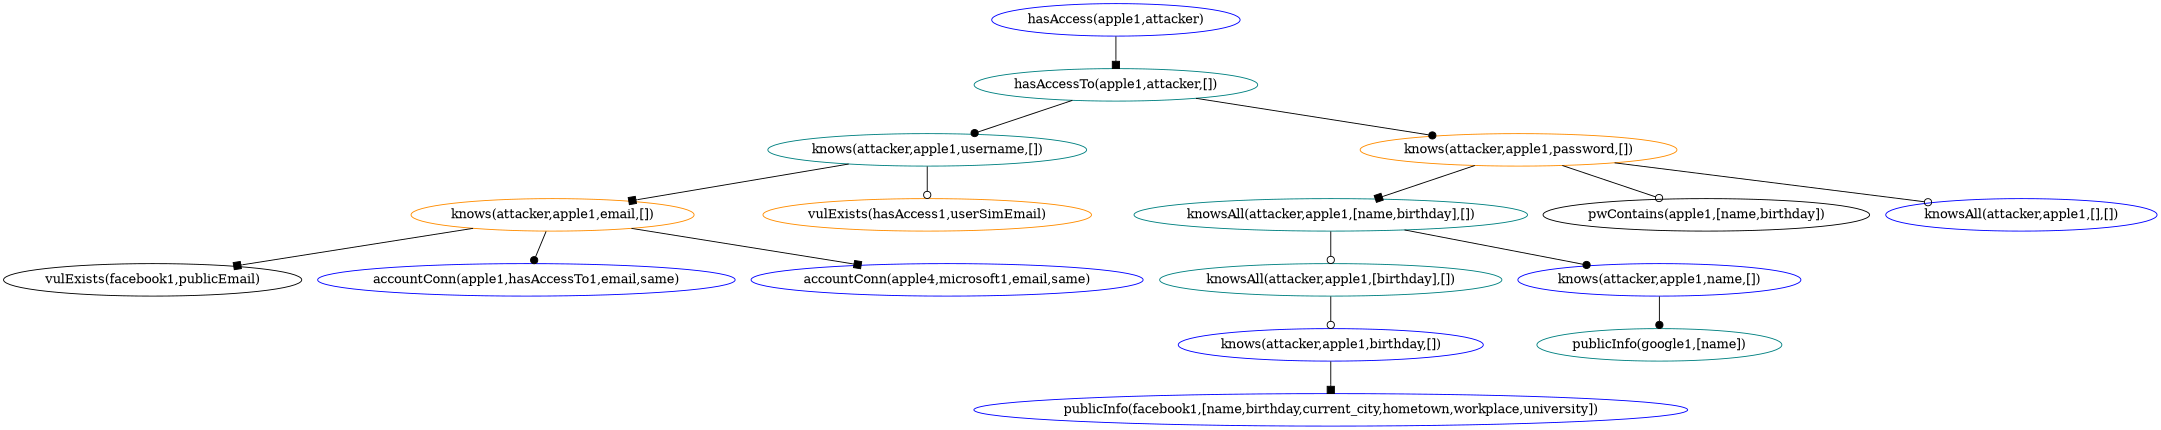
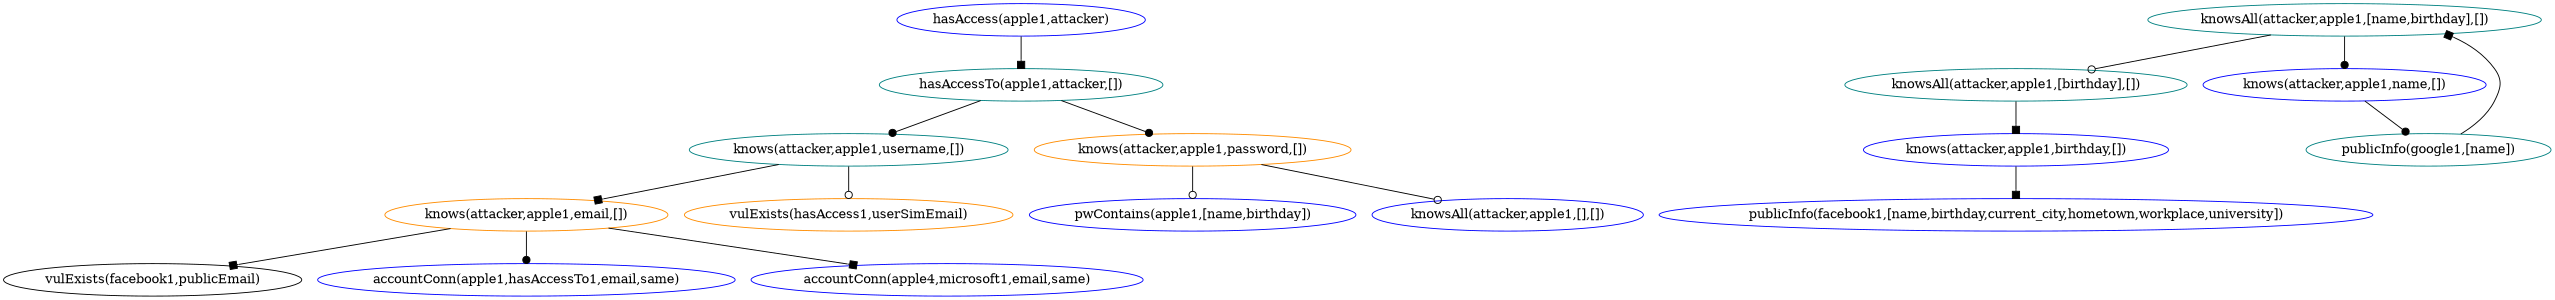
(1429, 181) -> (2500, 83)
(1706, 215) -> (1193, 215)
(1331, 309) -> (2016, 113)
